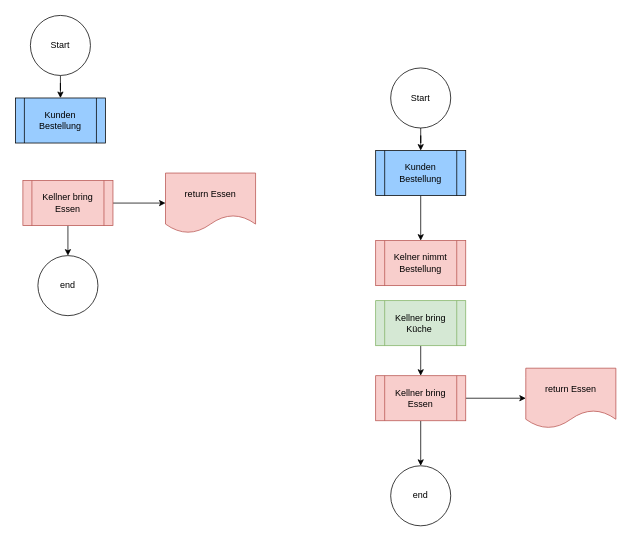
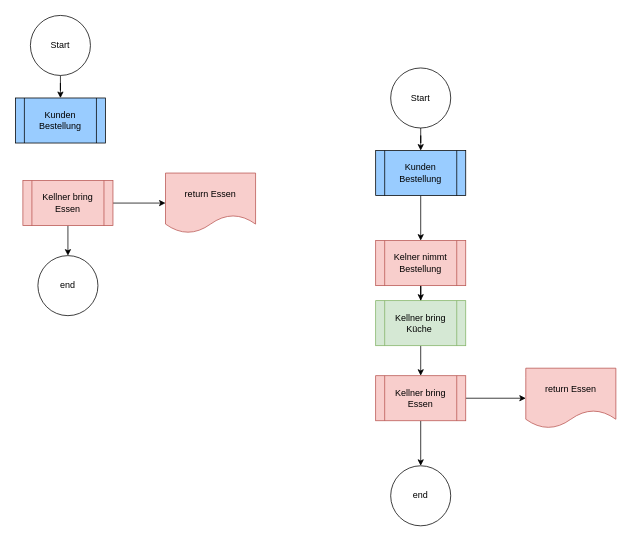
none -> (420, 295)
